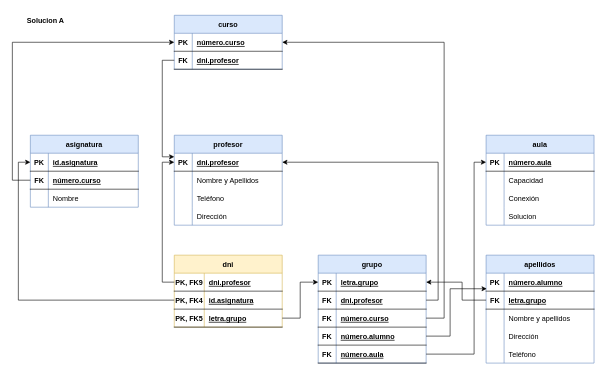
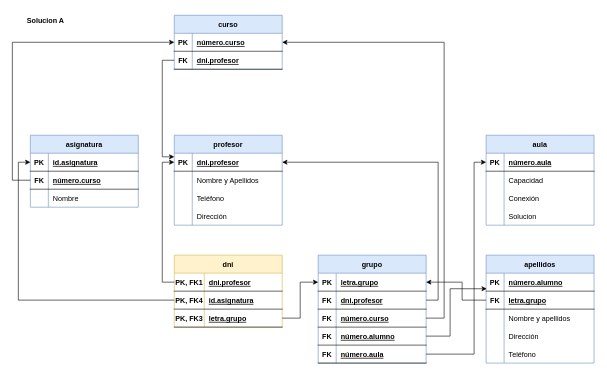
(189, 283) -> (189, 283)
(189, 319) -> (189, 319)
